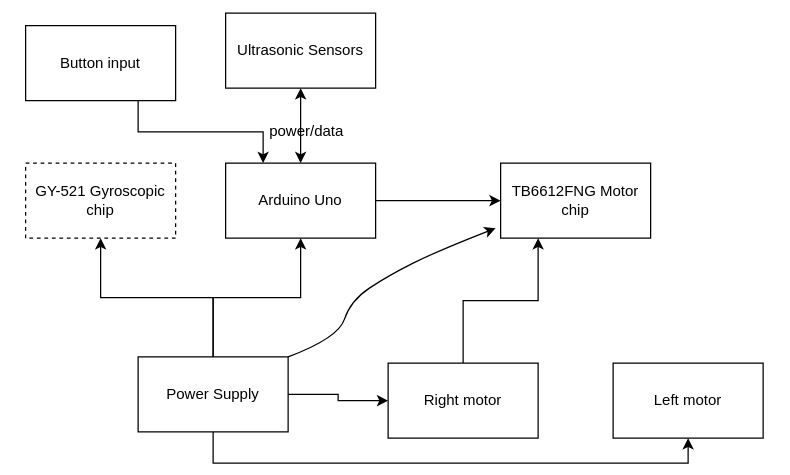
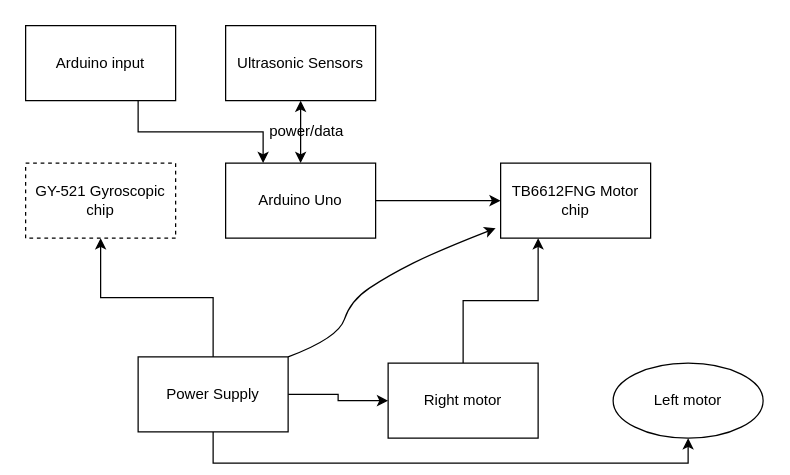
(301, 51) -> (301, 63)
(101, 63) -> (101, 63)
(284, 298) -> none
(688, 401) -> (688, 401)
